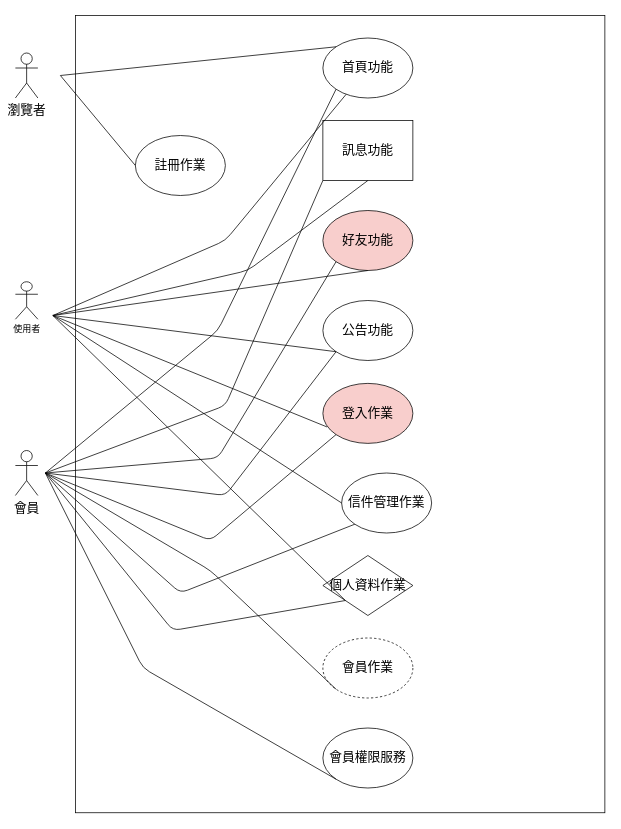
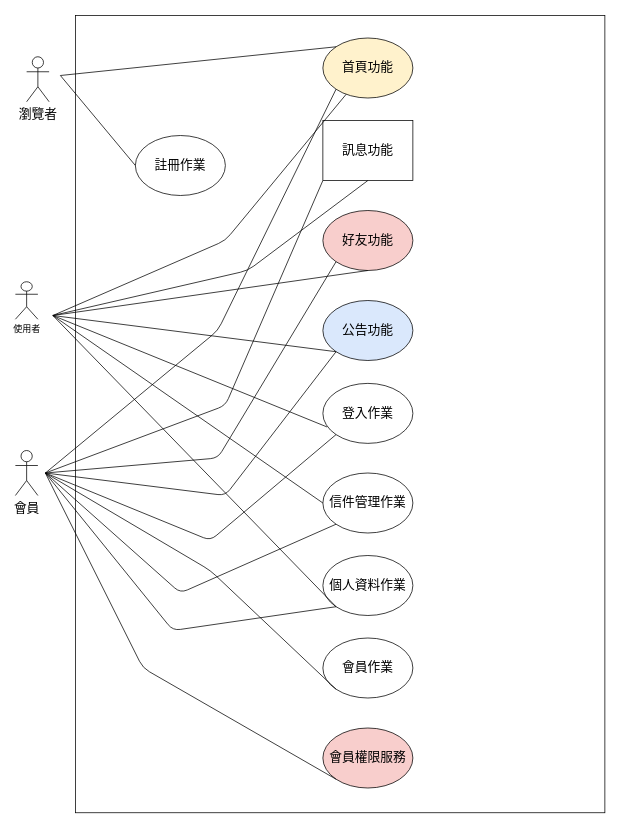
(368, 68) -> (368, 68)
(27, 75) -> (38, 79)
(368, 330) -> (368, 330)
(368, 413) -> (368, 413)
(387, 503) -> (368, 503)
(368, 585) -> (368, 585)
(368, 668) -> (368, 668)
(368, 758) -> (368, 758)
